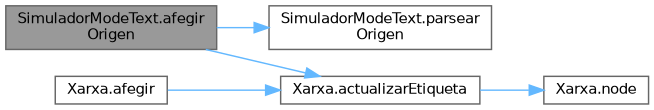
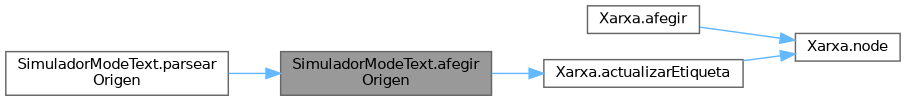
(235, 28) -> (247, 73)
(217, 90) -> (740, 33)
